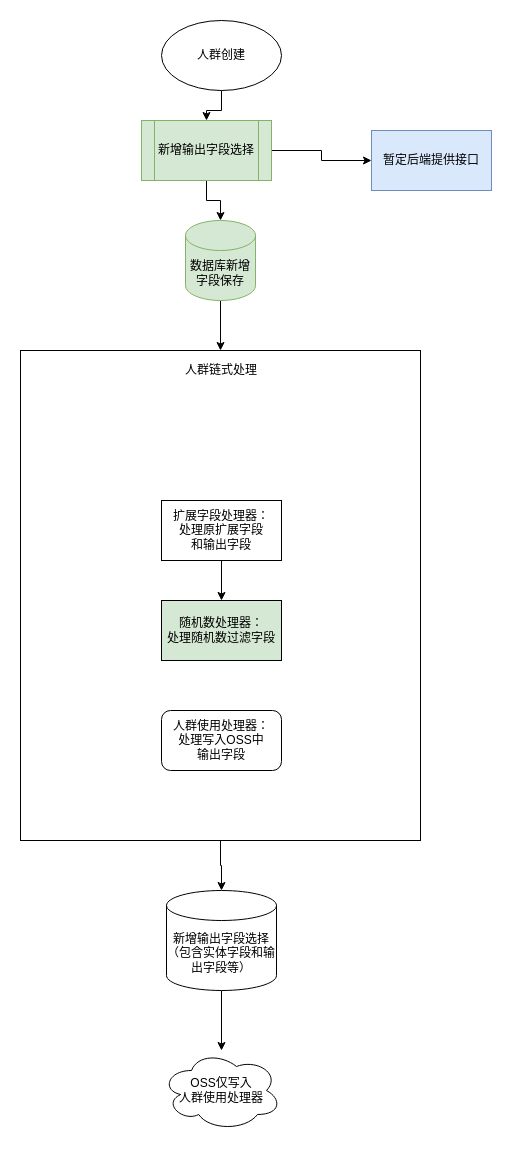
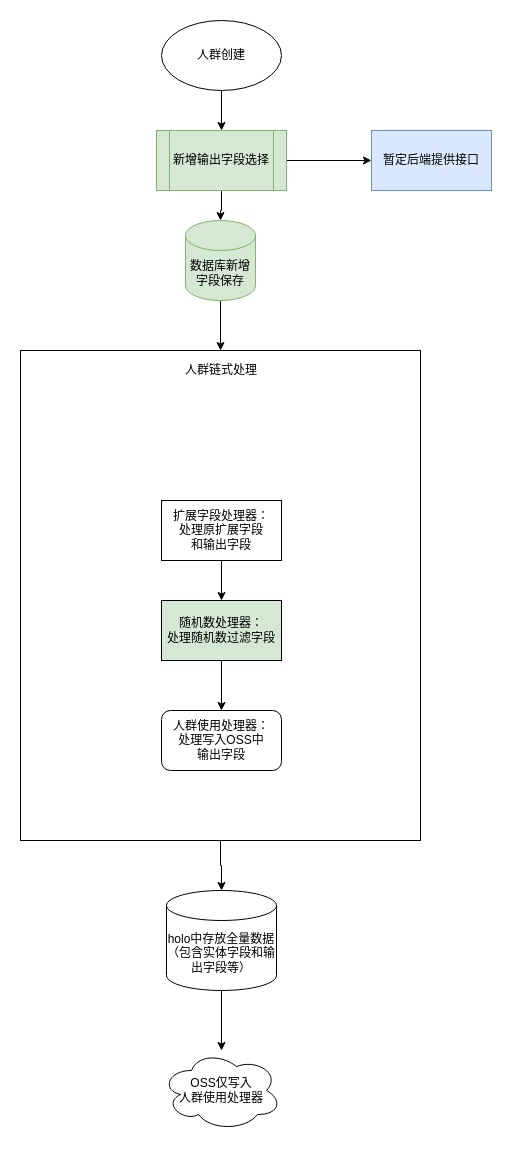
(207, 151) -> (222, 161)
none -> (222, 682)
(222, 954) -> (222, 954)
